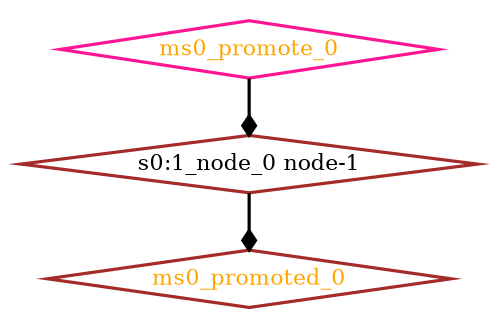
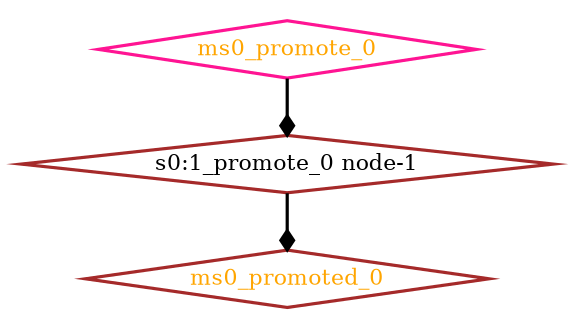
(249, 164) -> (287, 164)
